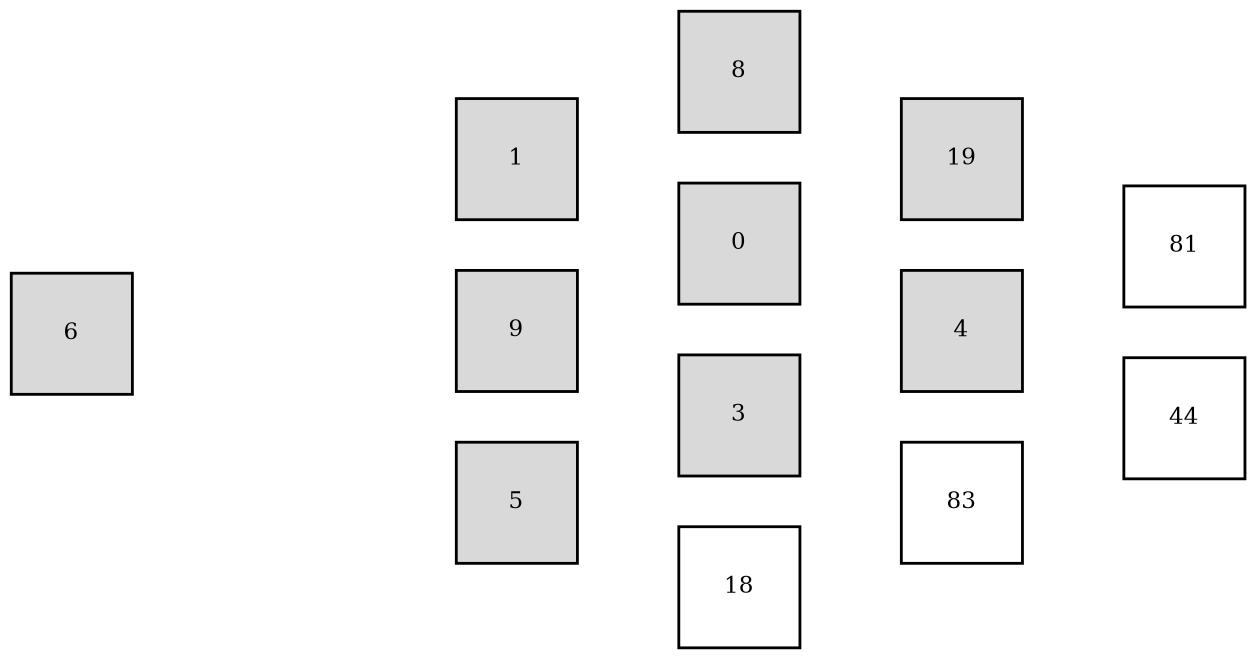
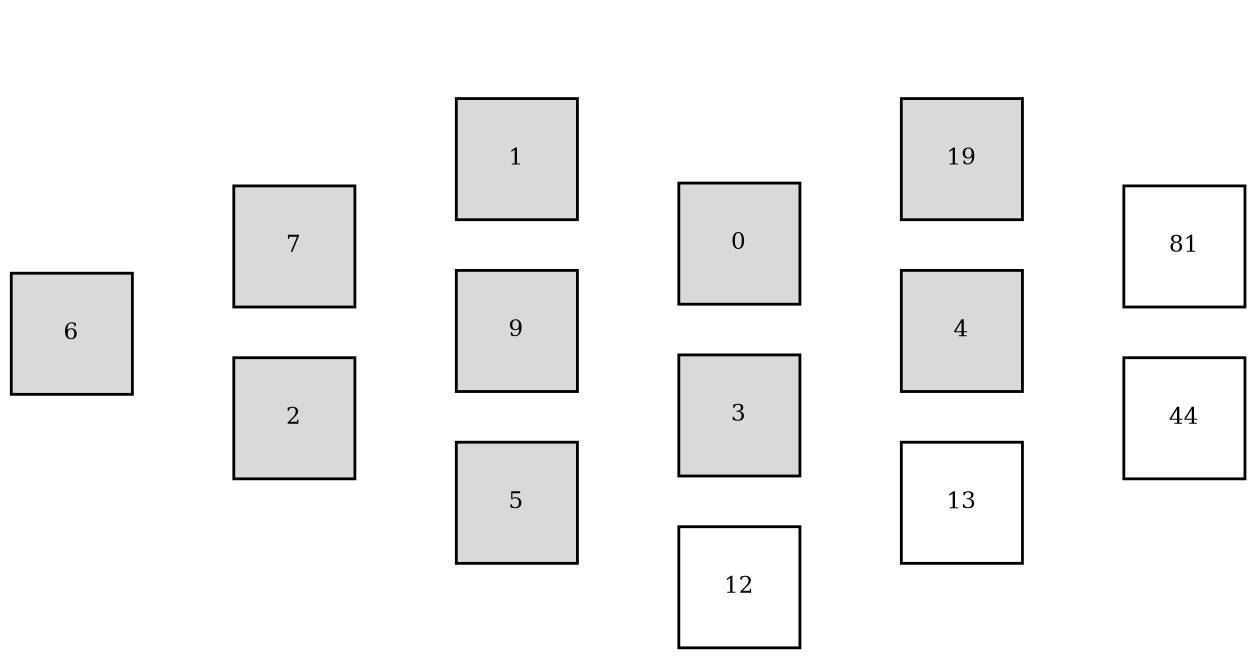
(739, 72) -> none
none -> (294, 246)
none -> (294, 418)
(962, 503) -> (962, 503)
(739, 587) -> (739, 587)
